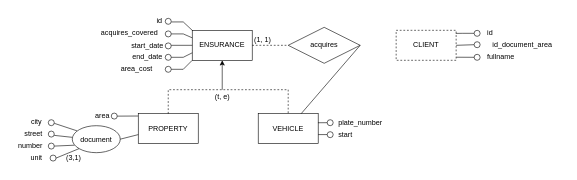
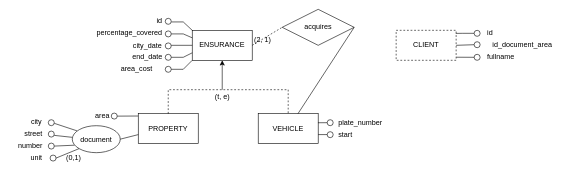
(130, 33) -> (130, 33)
(263, 40) -> (263, 40)
(324, 45) -> (318, 27)
(148, 46) -> (148, 46)
(74, 158) -> (74, 158)
